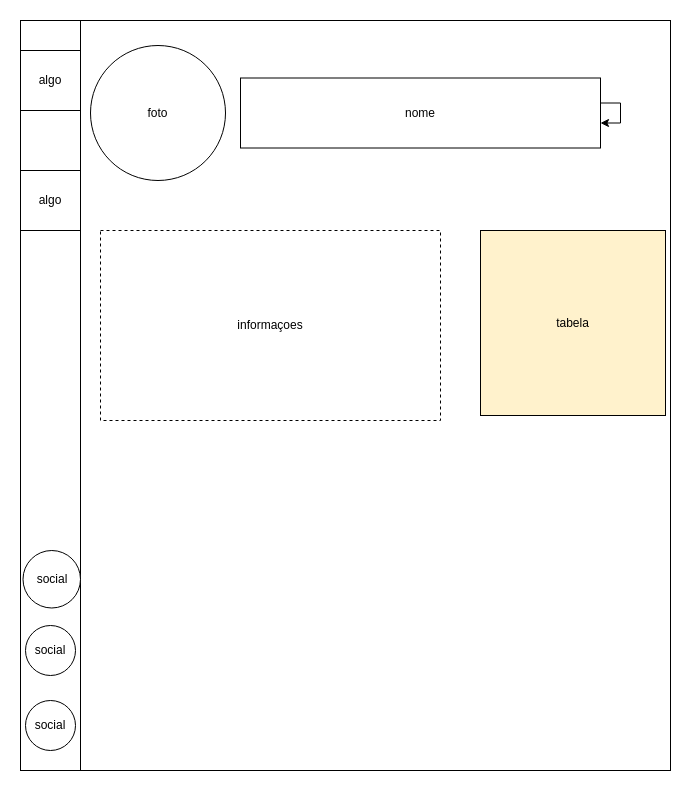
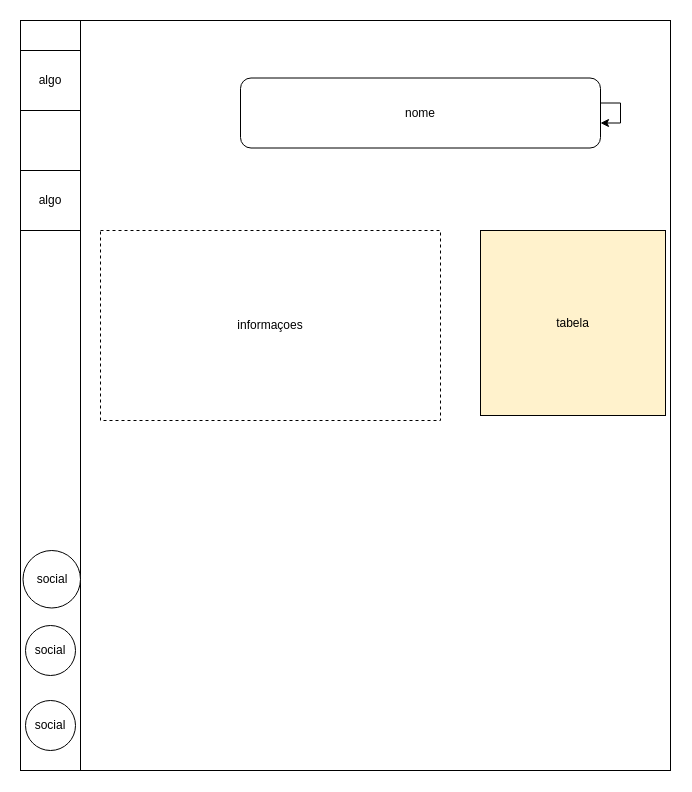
(158, 113) -> none
(421, 113) -> (421, 113)
